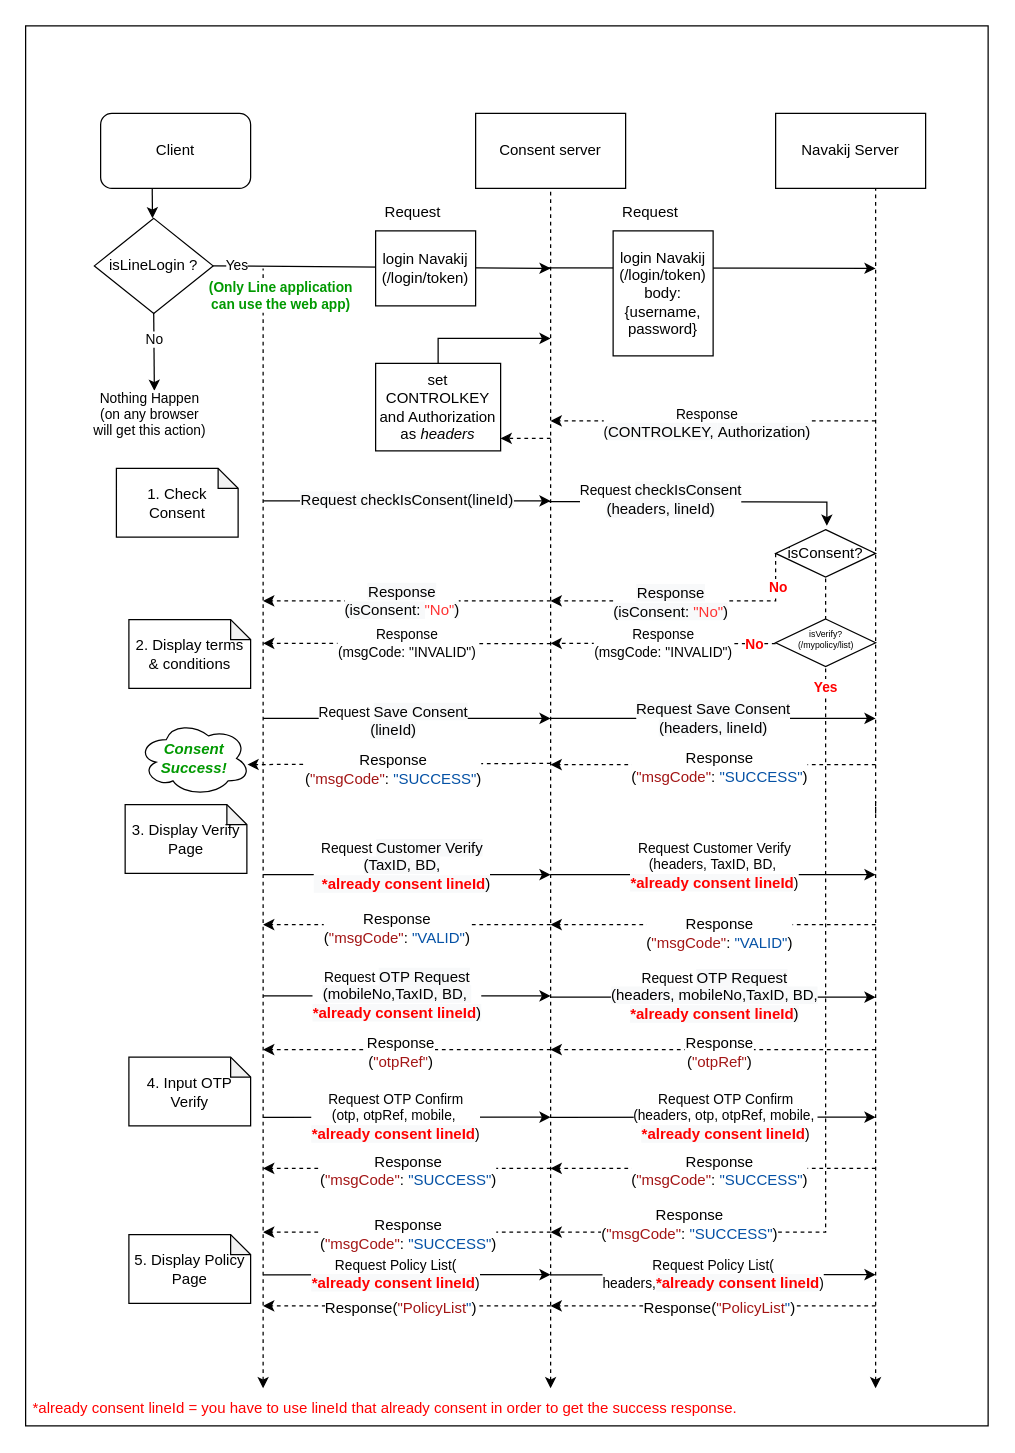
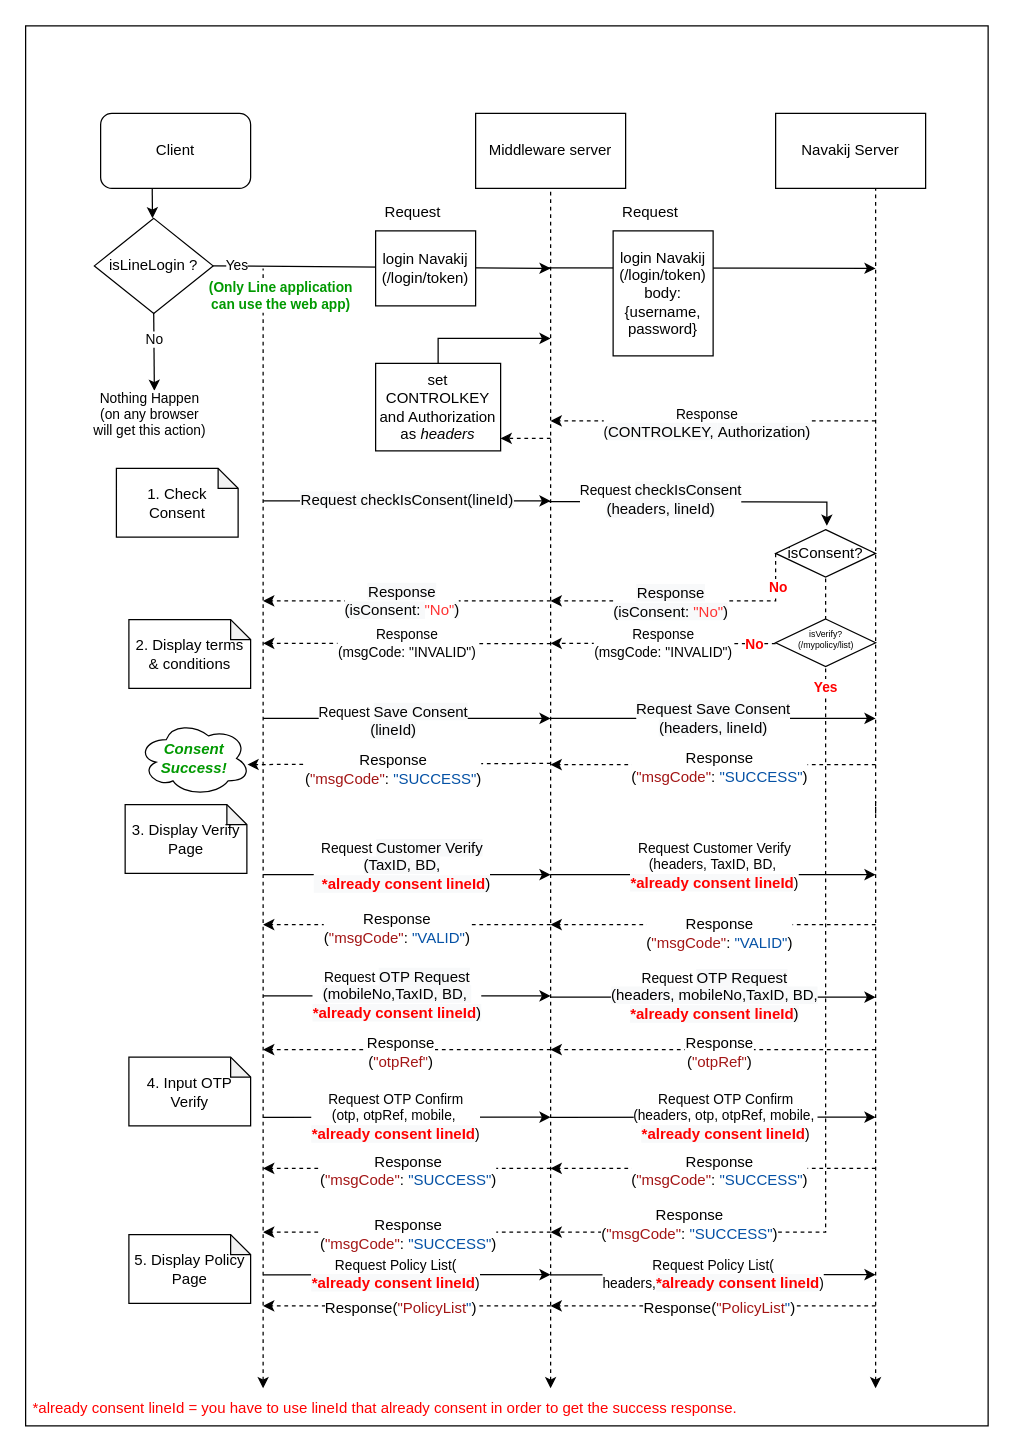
(551, 151) -> (551, 151)
